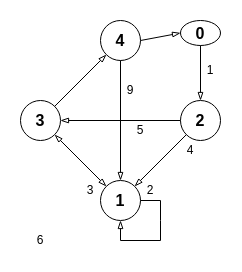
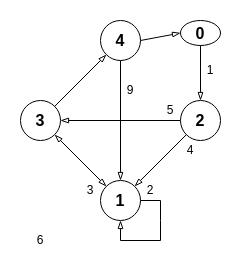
(141, 131) -> (171, 111)
